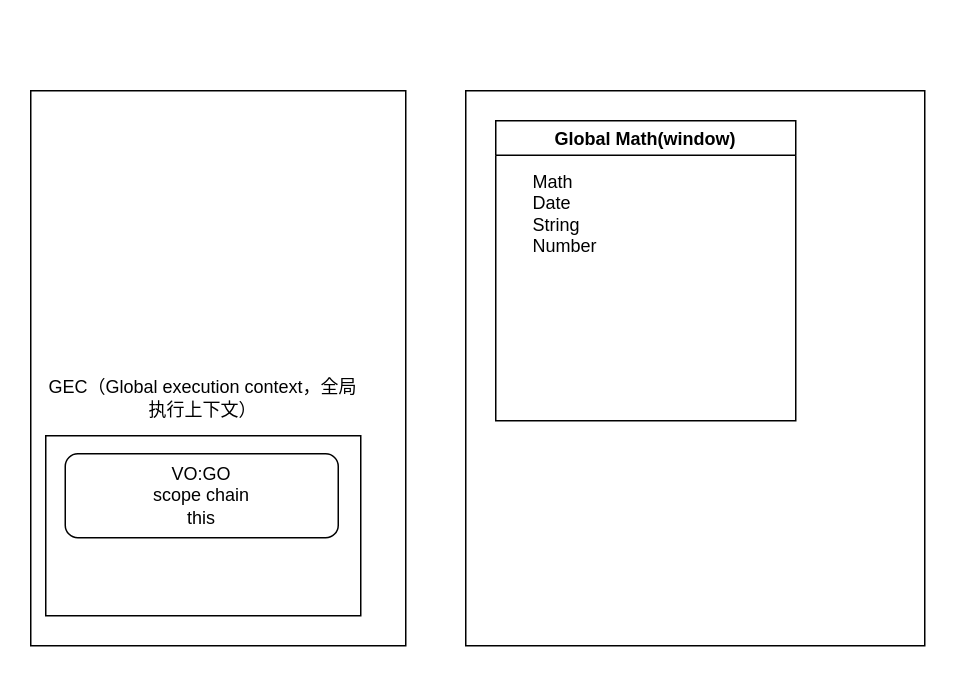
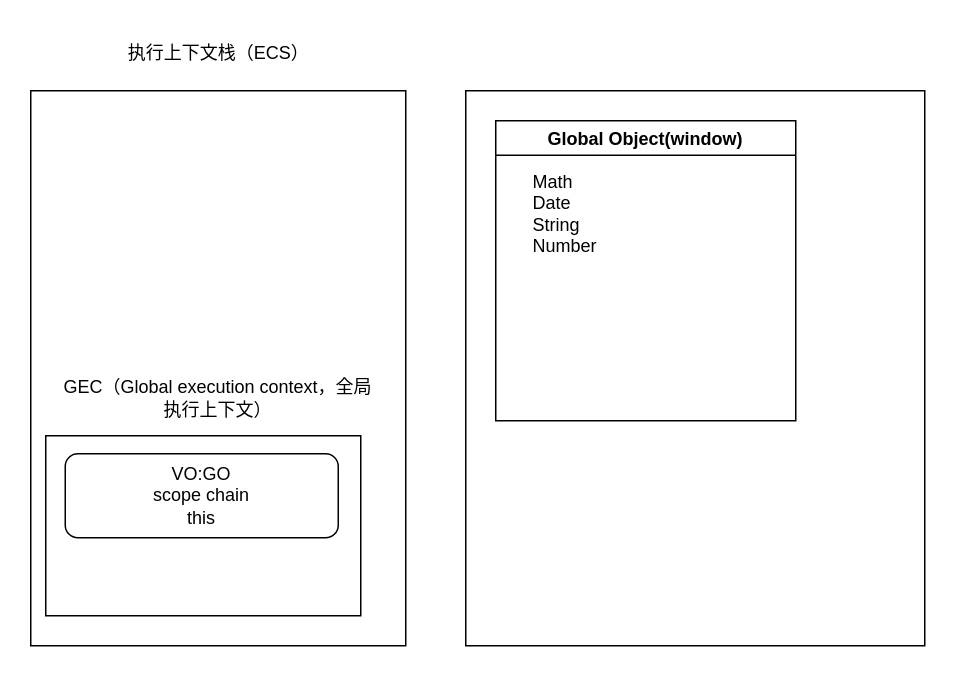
none -> (218, 53)
(645, 139) -> (645, 139)
(203, 398) -> (218, 398)
